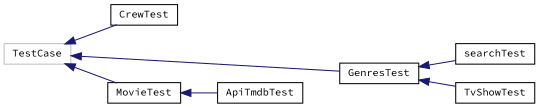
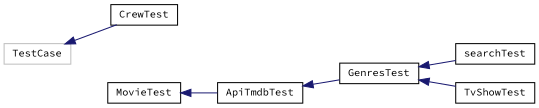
(211, 64) -> (326, 82)
(96, 75) -> none
